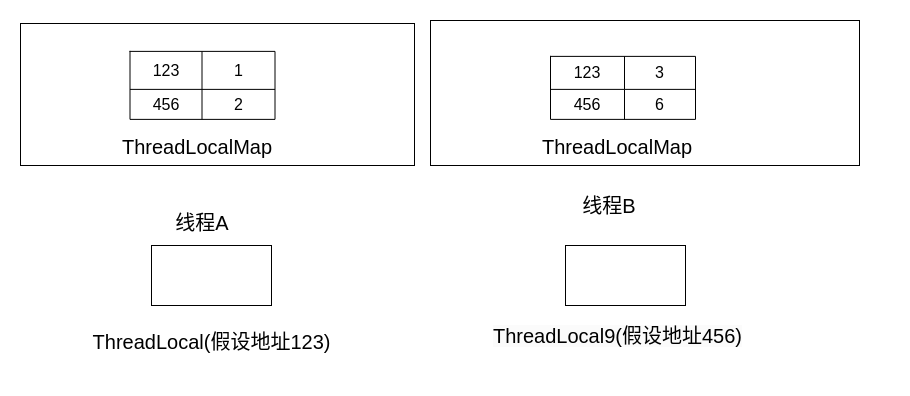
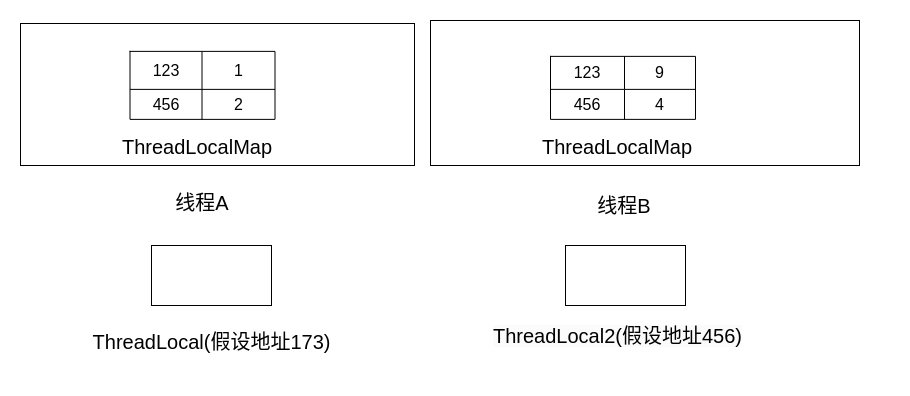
(660, 73) -> (660, 73)
(660, 105) -> (660, 105)
(610, 206) -> (625, 206)
(203, 223) -> (203, 203)
(573, 332) -> (573, 332)
(212, 342) -> (212, 342)
